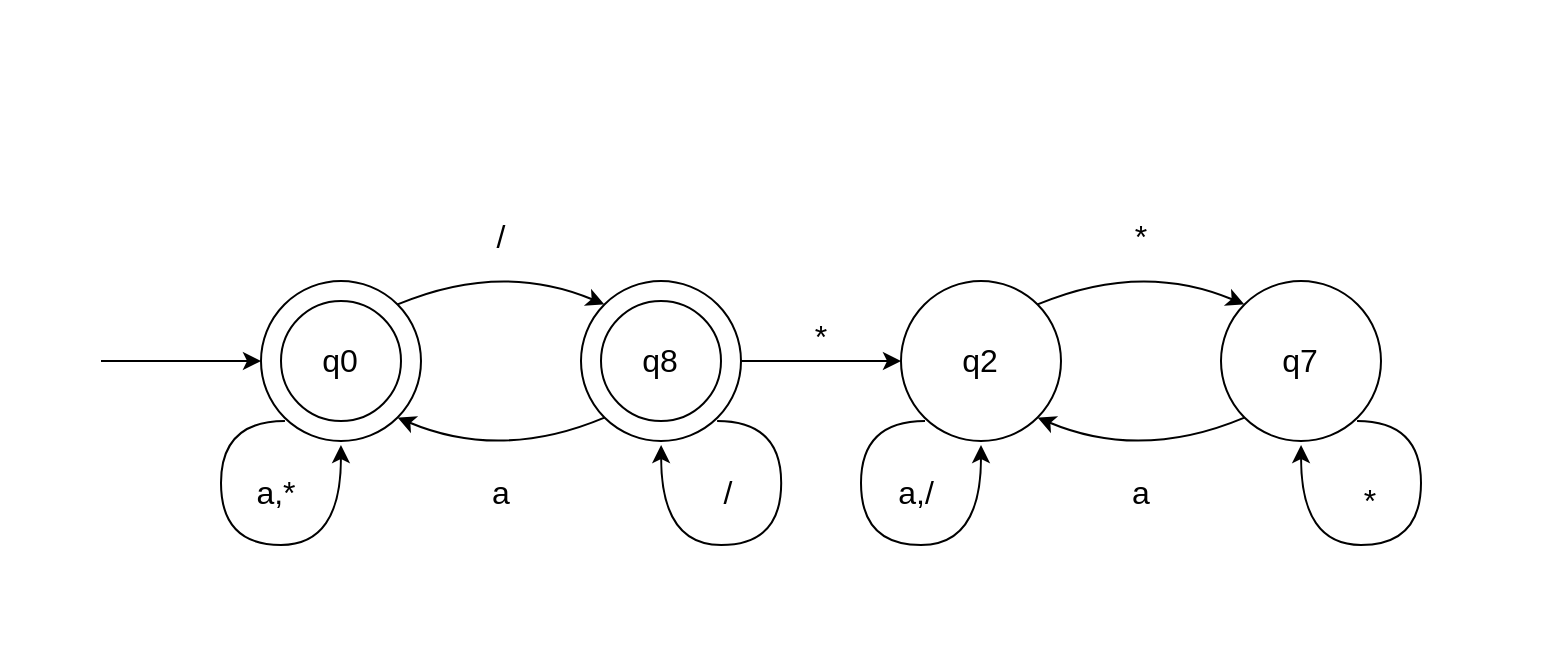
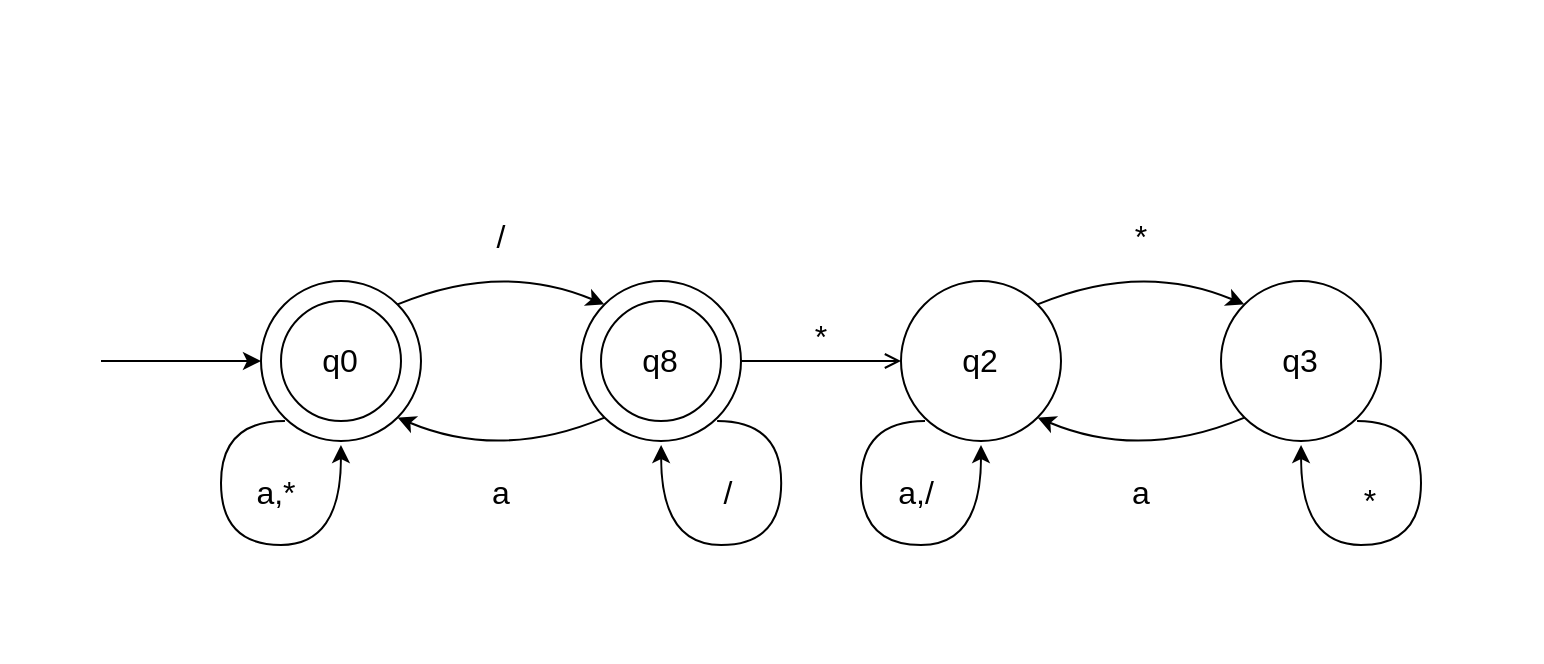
(886, 361) -> (889, 361)
(1301, 361) -> (1301, 361)
